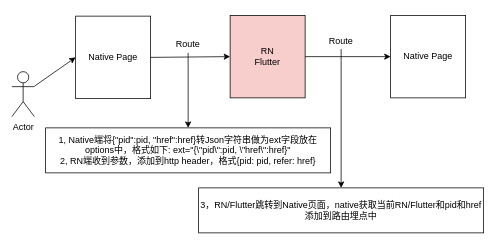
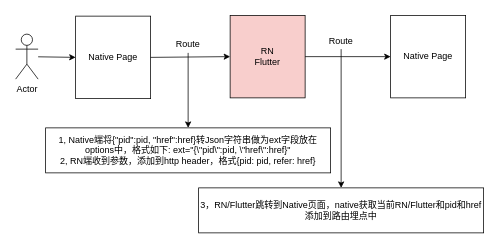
(23, 94) -> (27, 57)
